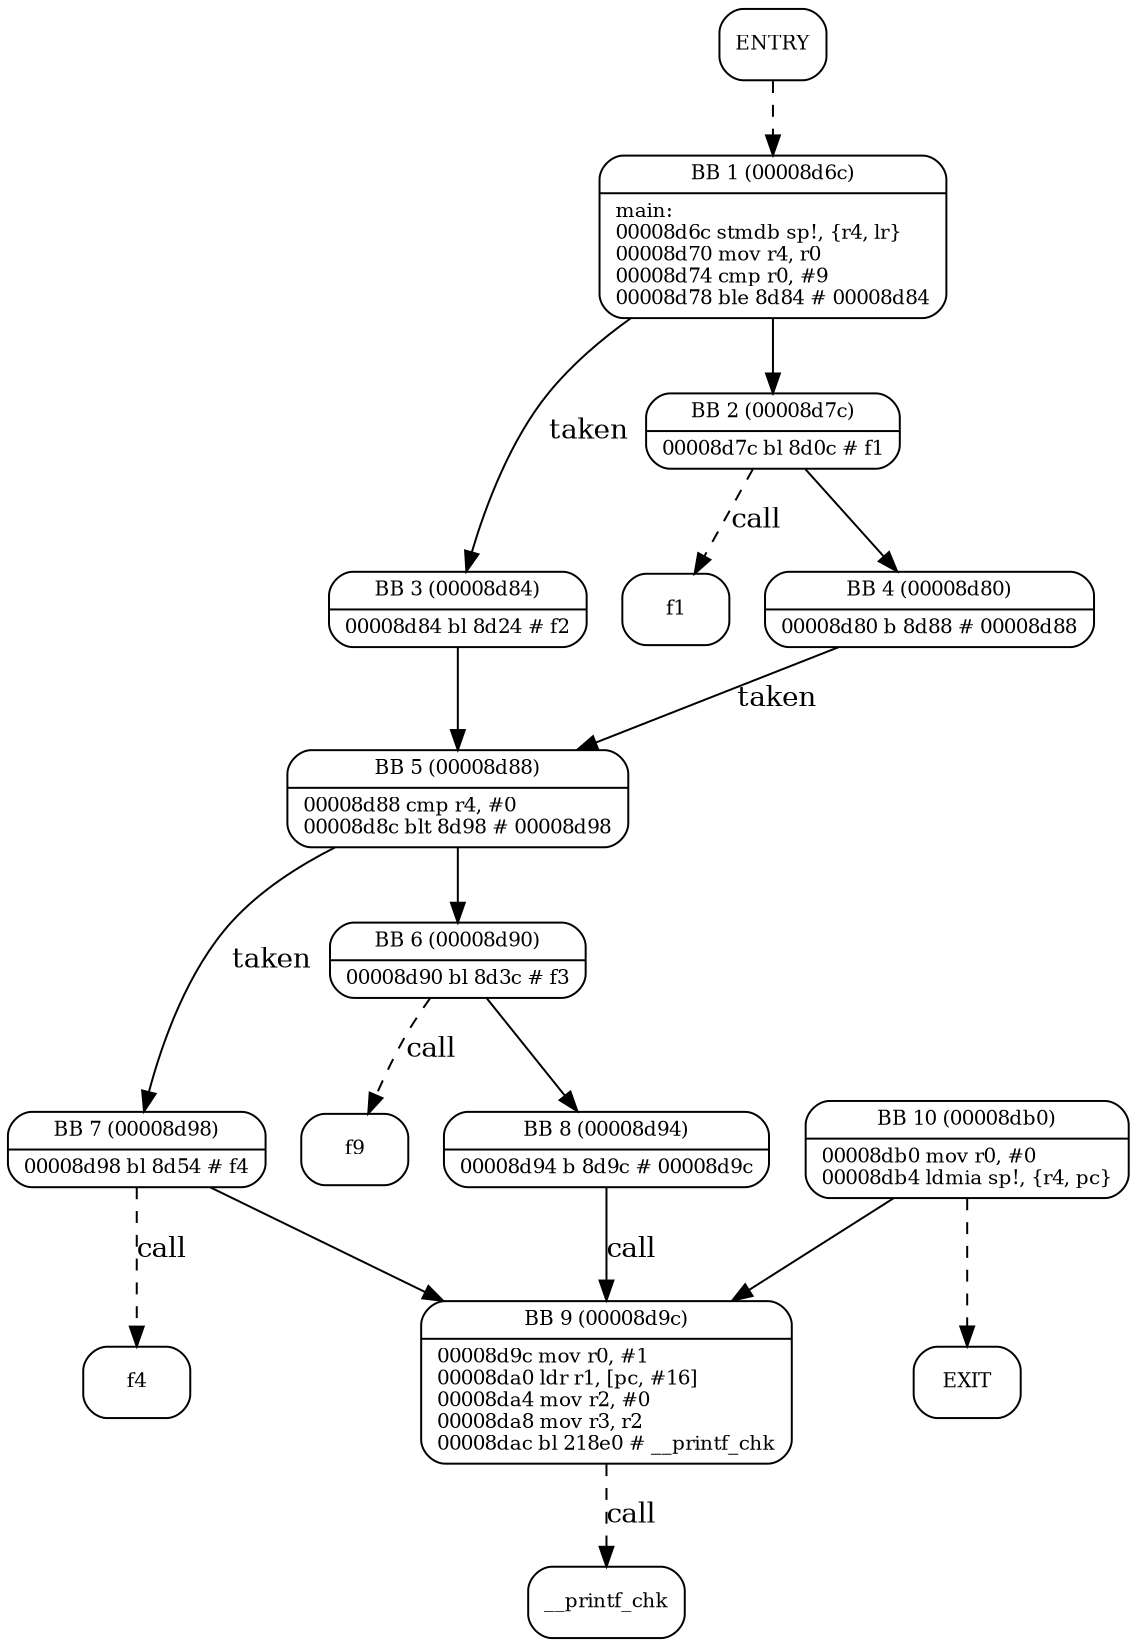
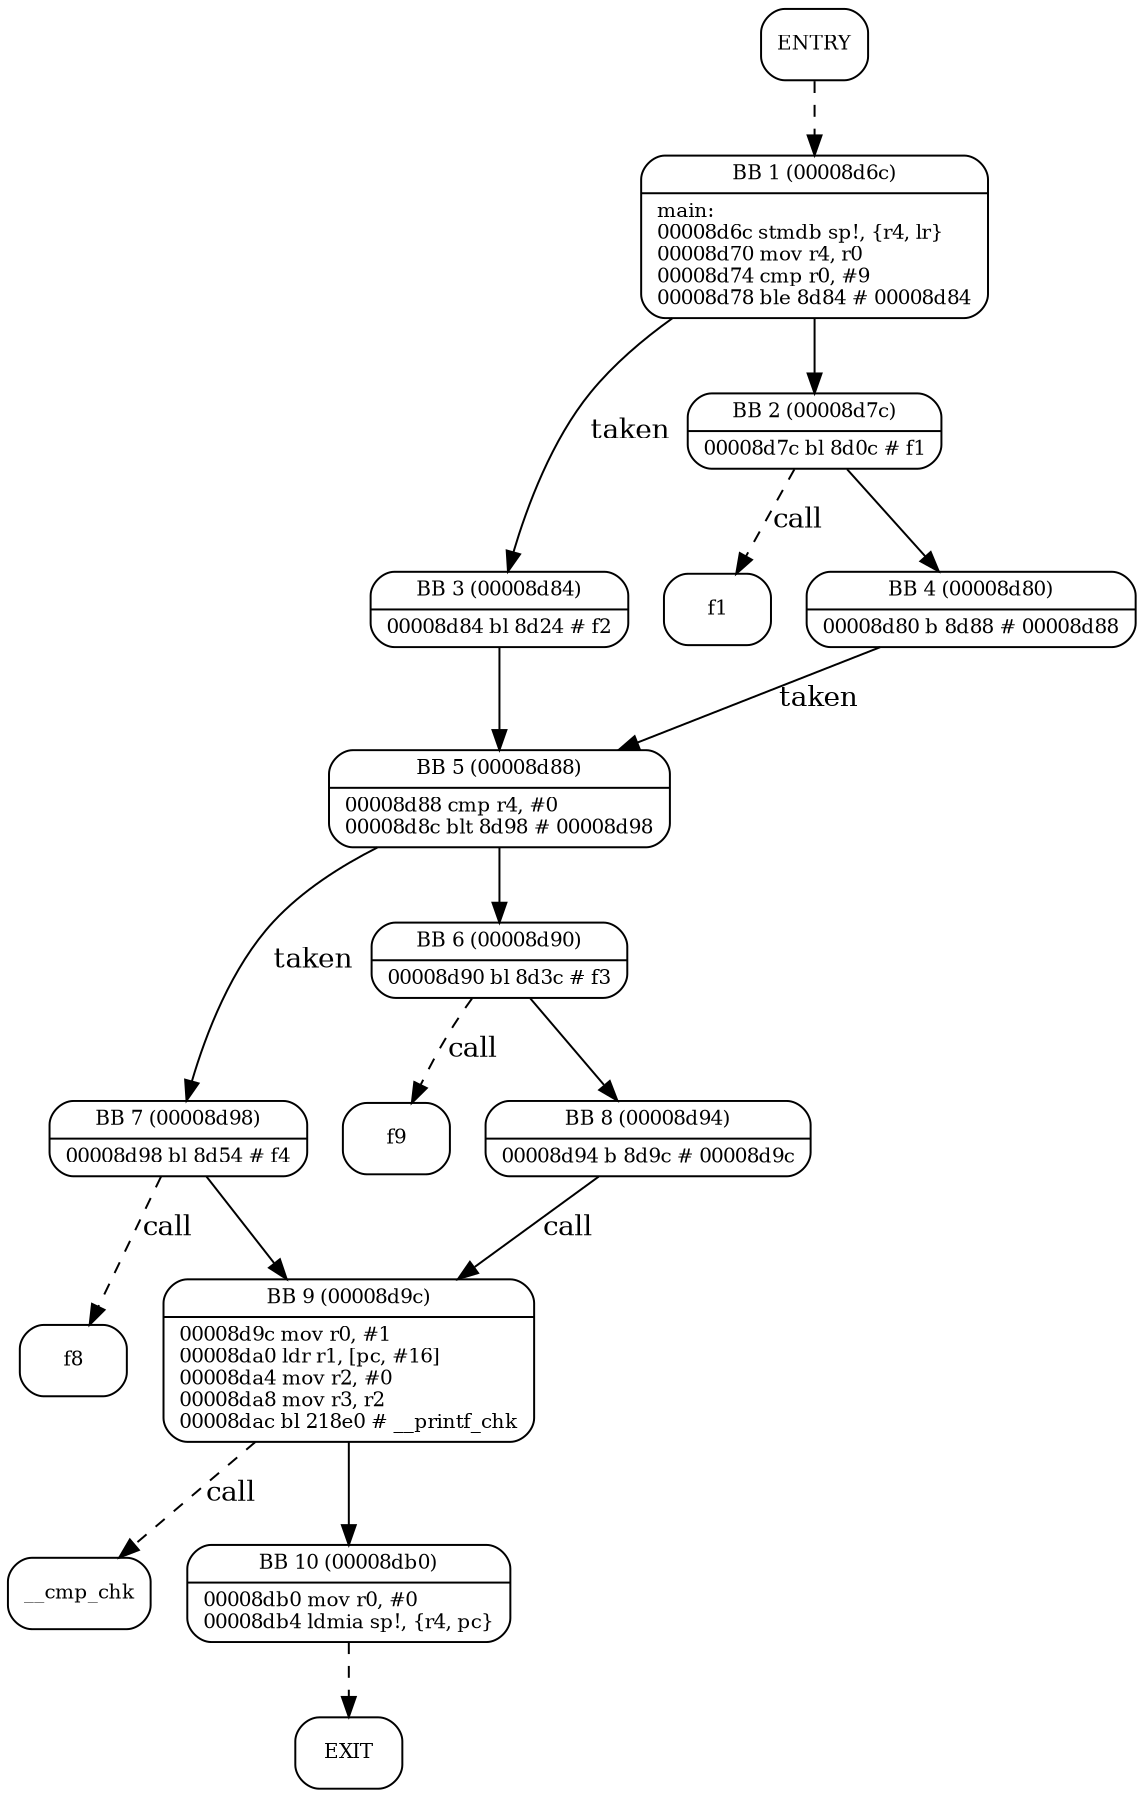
(821, 1244) -> (349, 1484)
(137, 1382) -> (73, 1361)
(606, 1602) -> (79, 1593)
